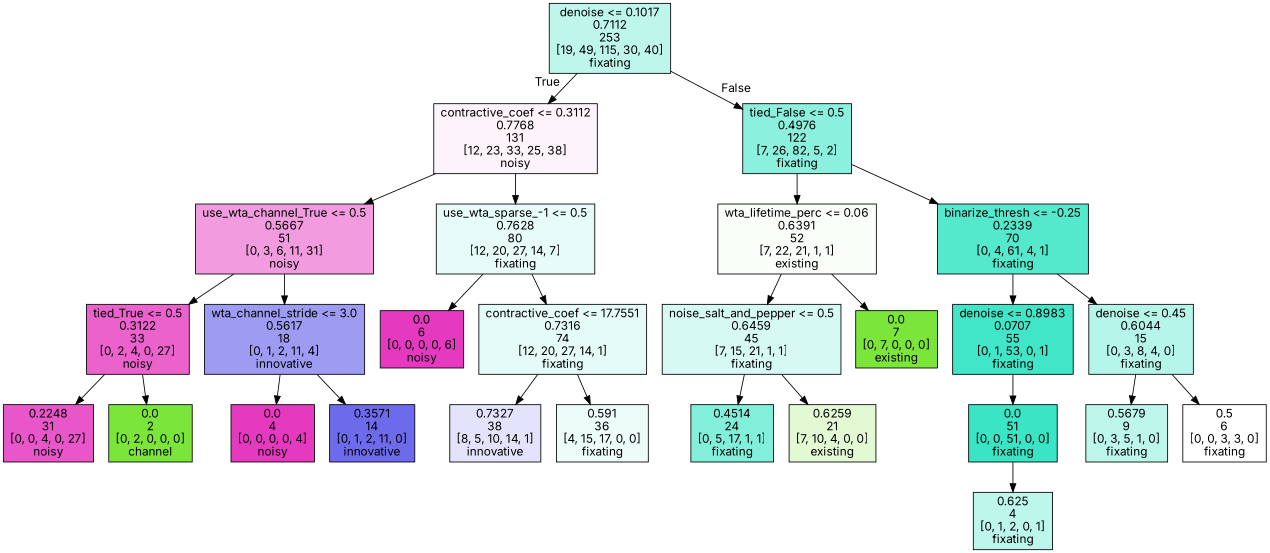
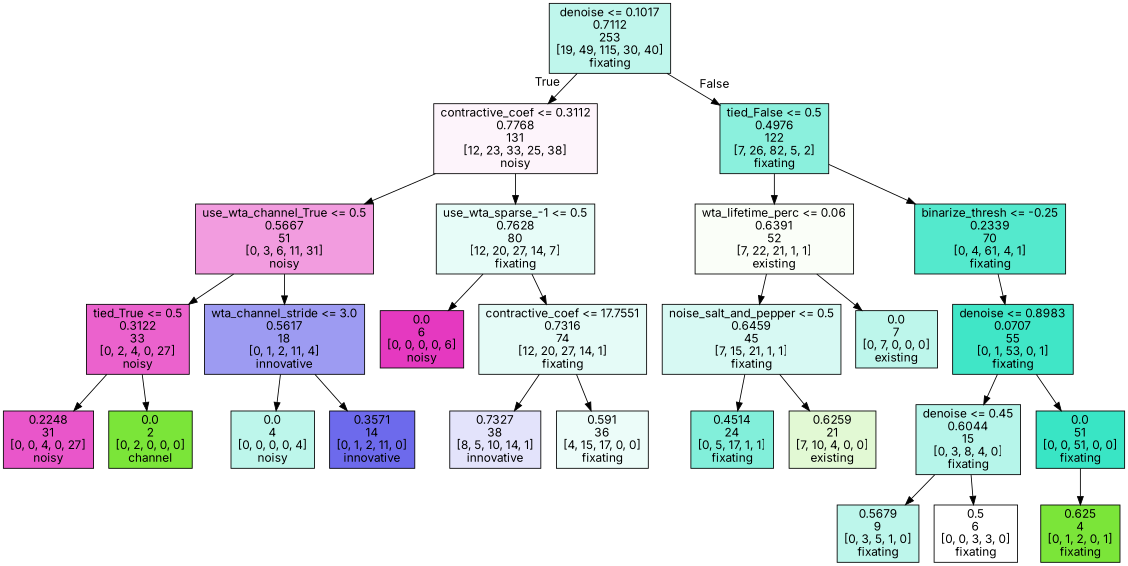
(1074, 287) -> (992, 386)
(897, 339) -> (897, 339)
(273, 433) -> (273, 440)
(1013, 521) -> (1080, 534)
